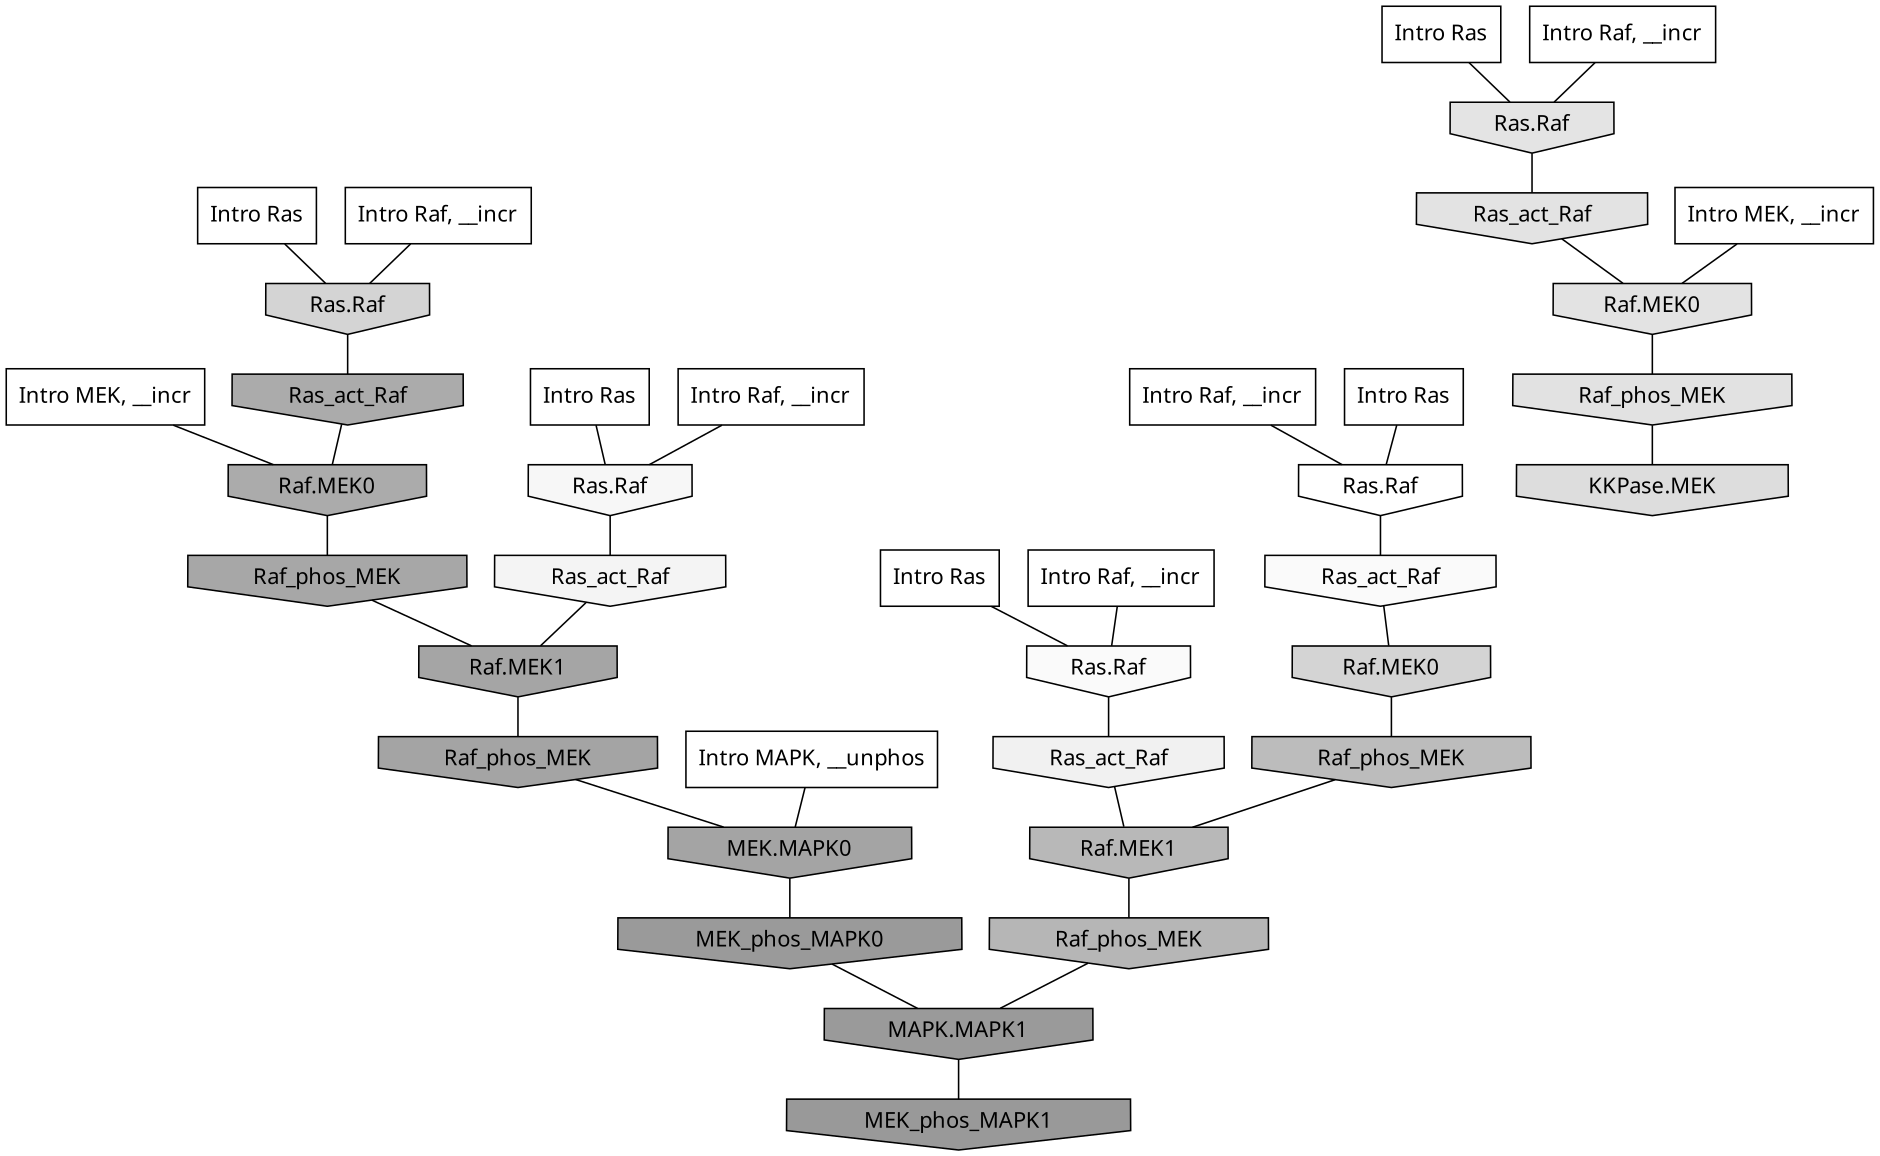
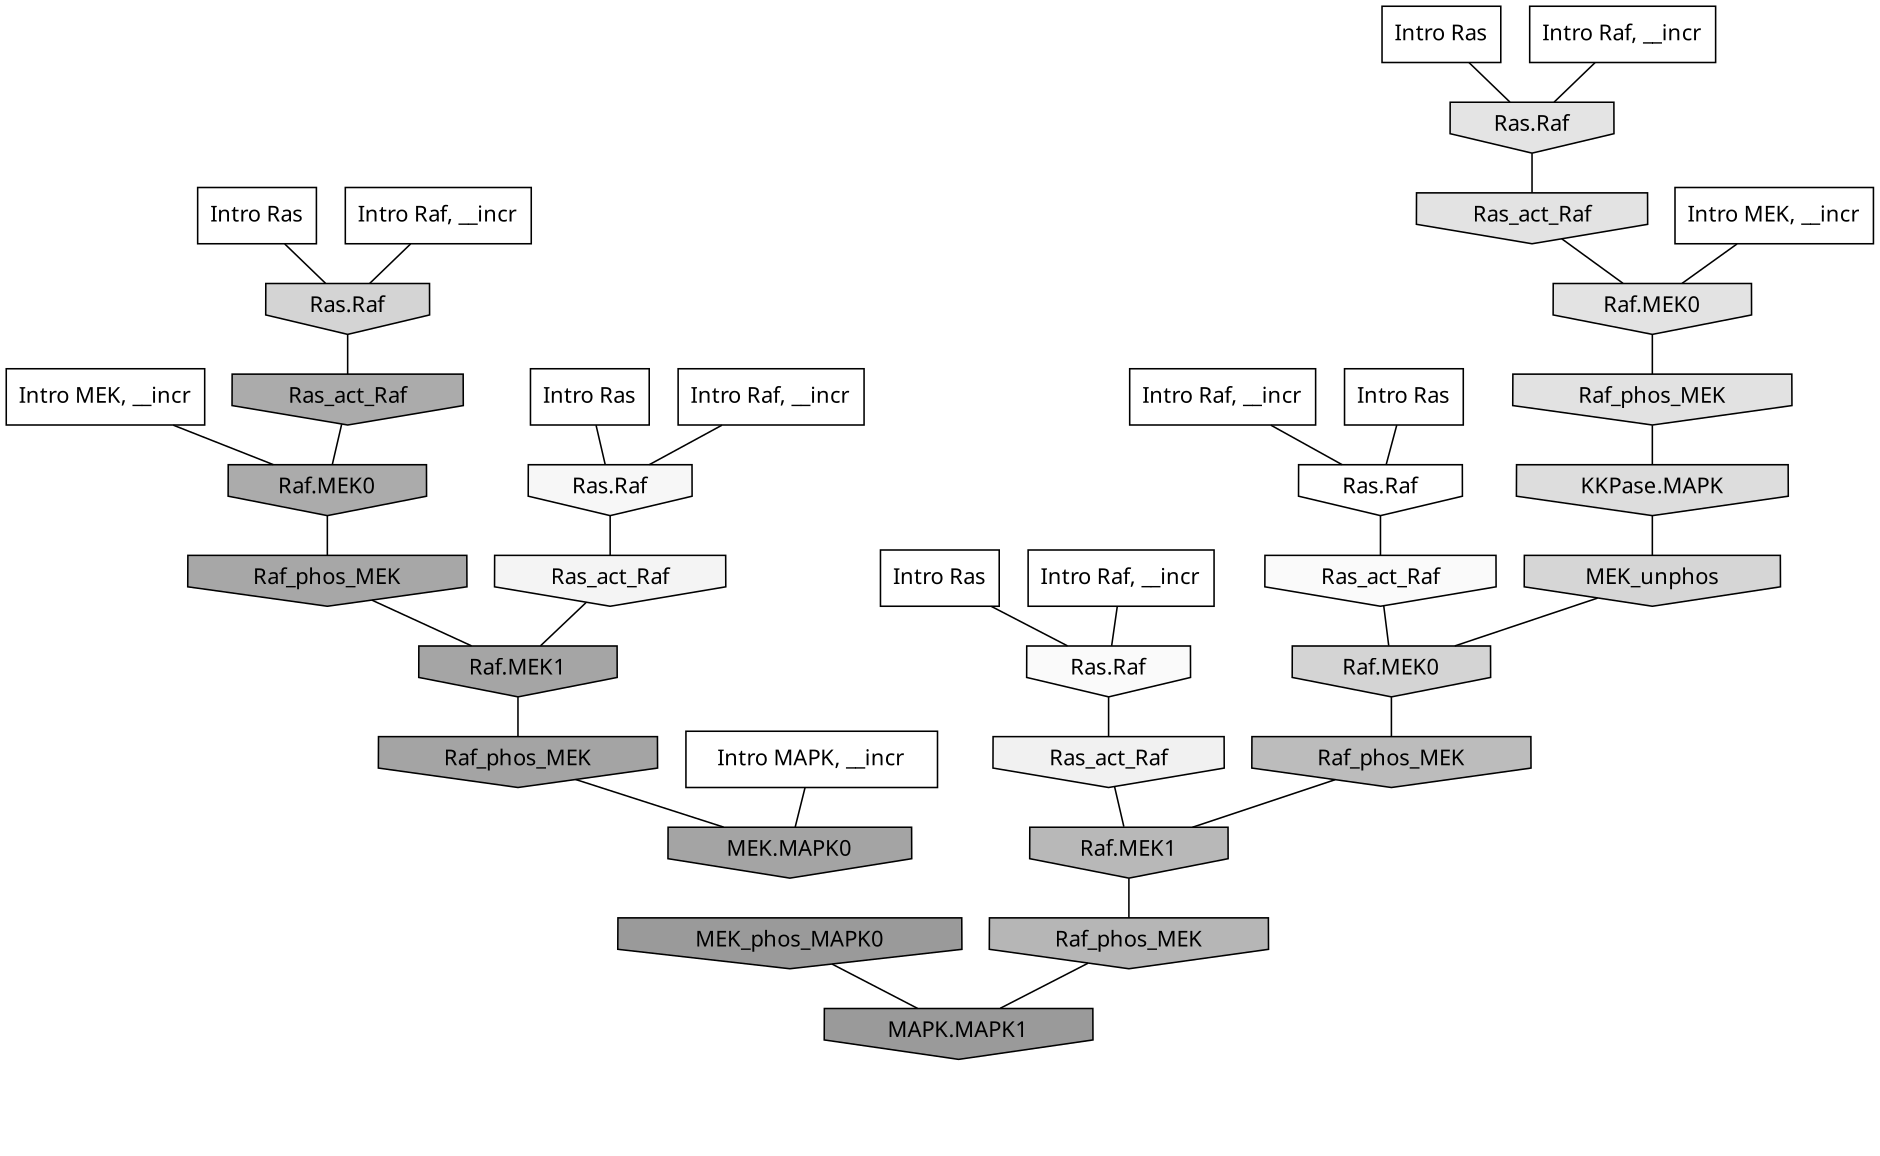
(1652, 488) -> (1652, 488)
none -> (1652, 578)
(812, 759) -> (812, 759)
(790, 898) -> none
(959, 1122) -> none
